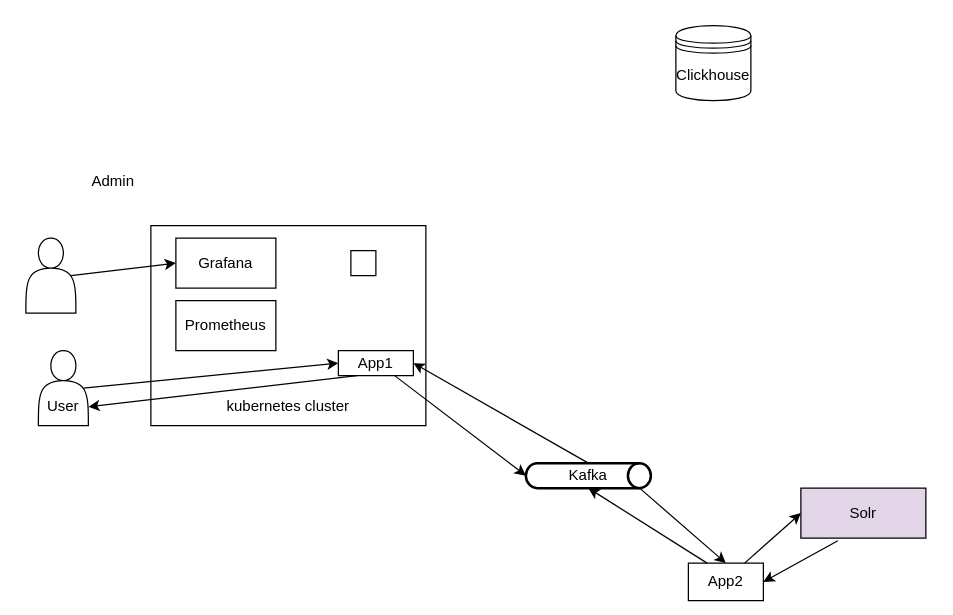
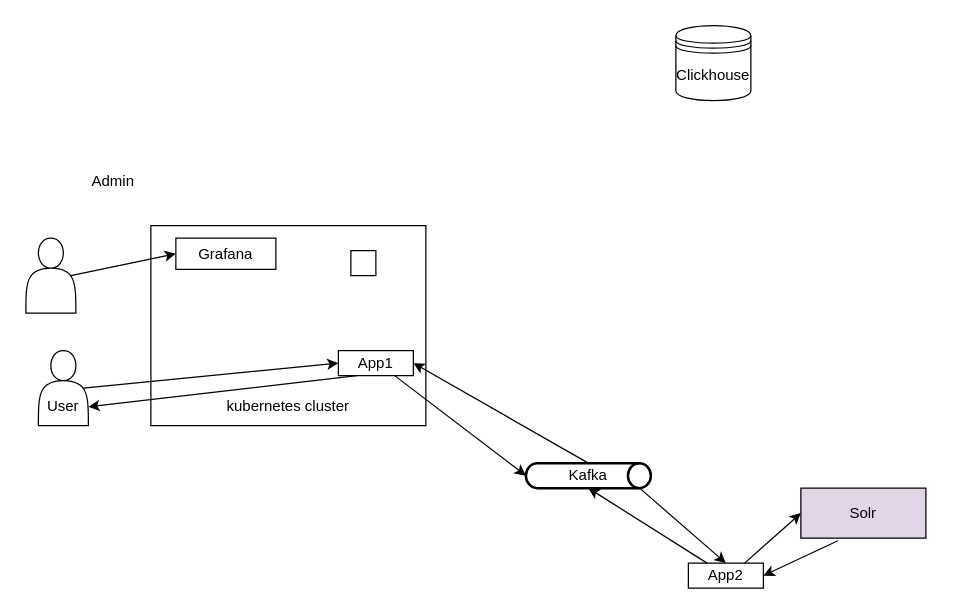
(226, 263) -> (226, 254)
(226, 326) -> none
(726, 582) -> (726, 576)
